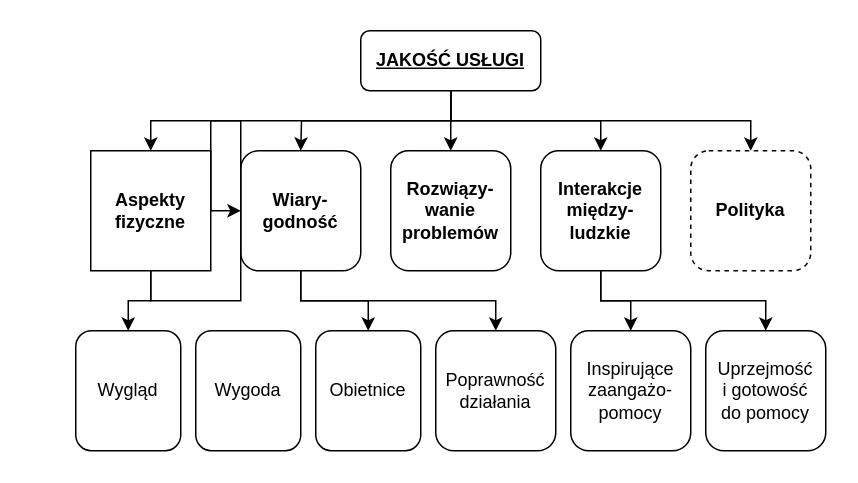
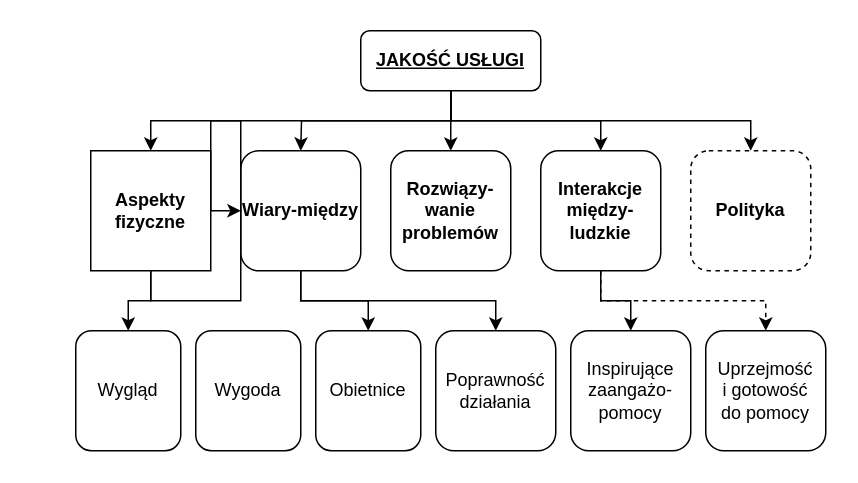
(301, 211) -> (301, 211)
(709, 301) -> (709, 301)
